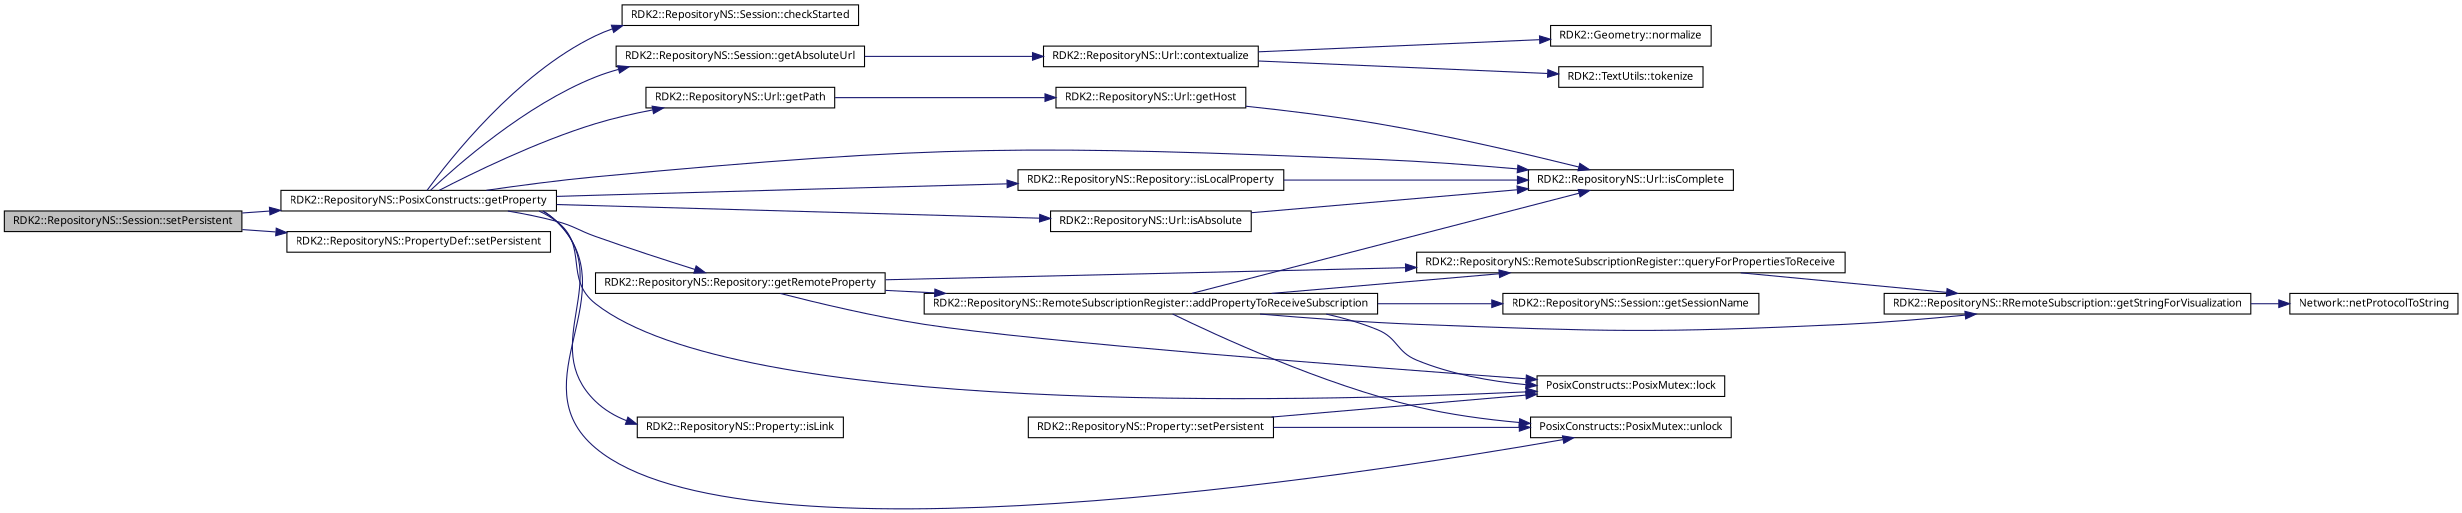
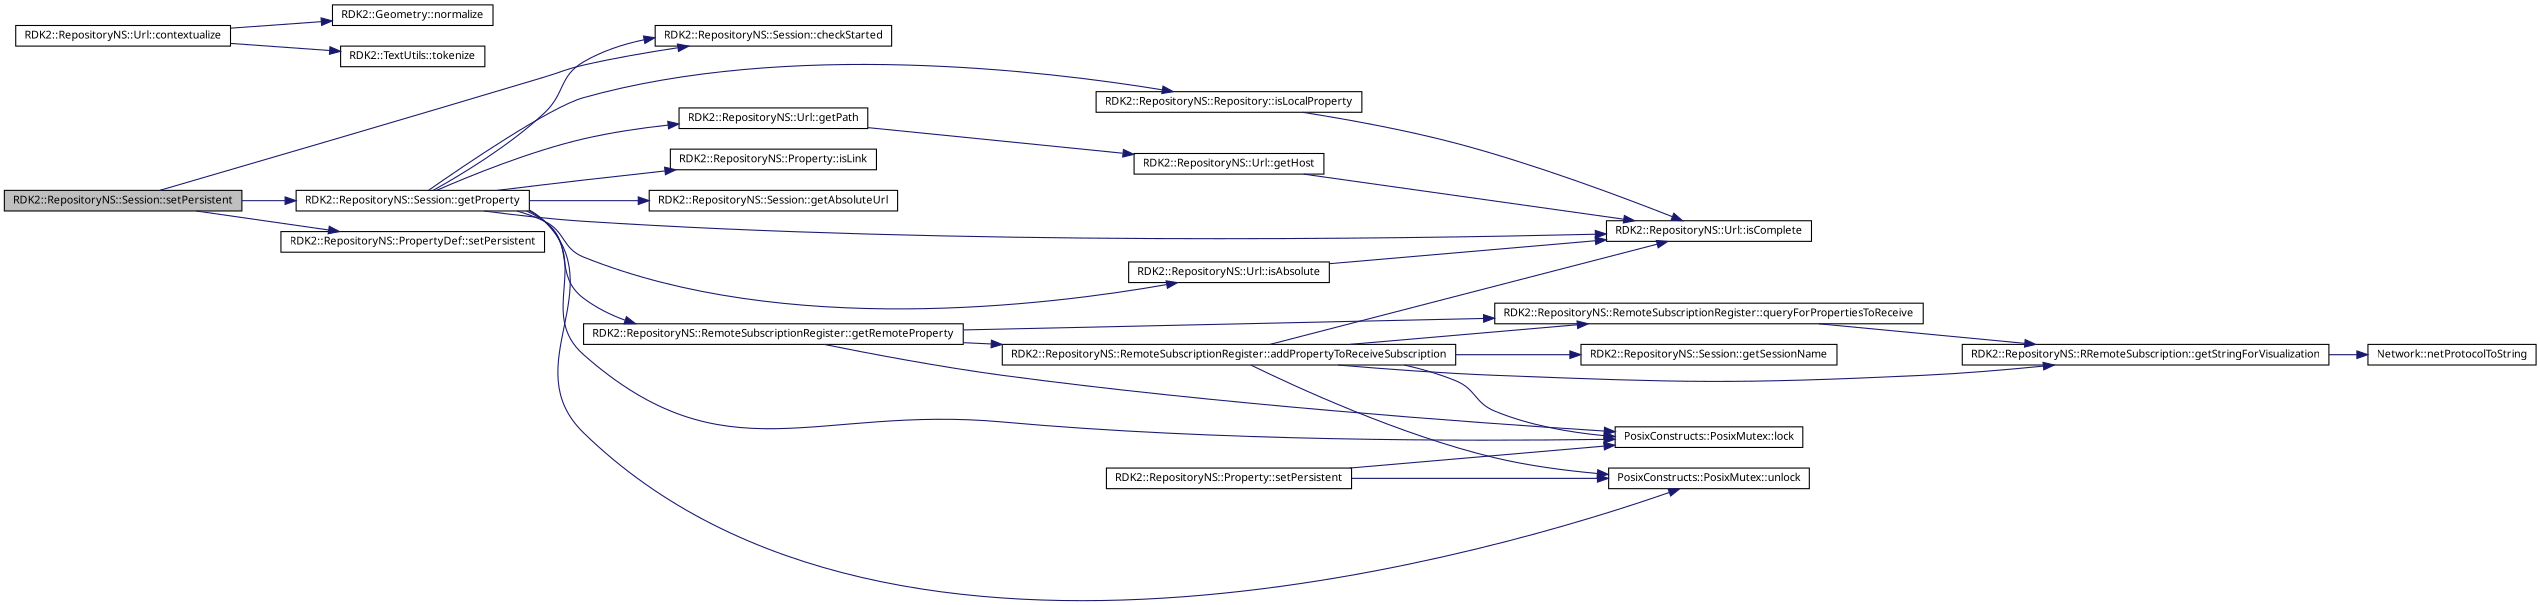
(949, 56) -> none
none -> (418, 115)
(419, 201) -> (413, 201)
(740, 283) -> (773, 334)
